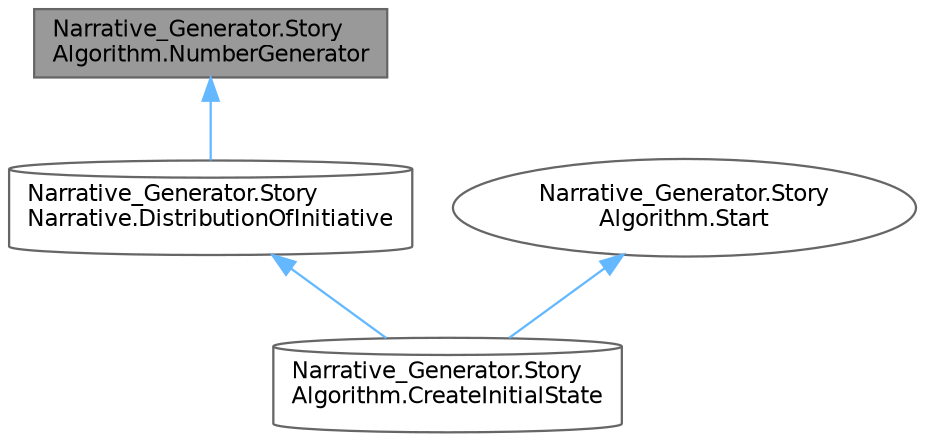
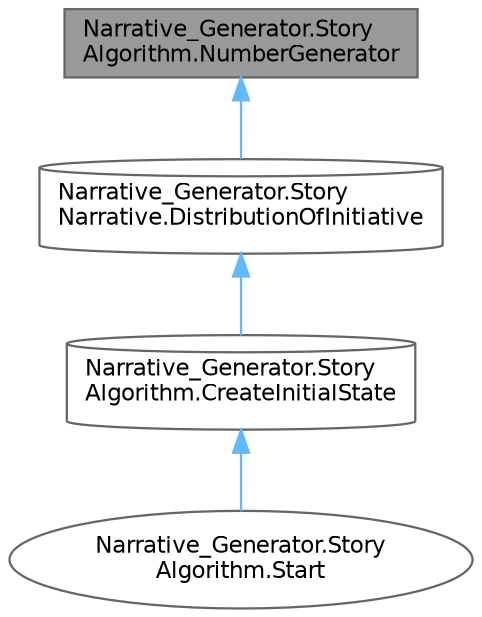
(557, 303) -> (241, 482)
